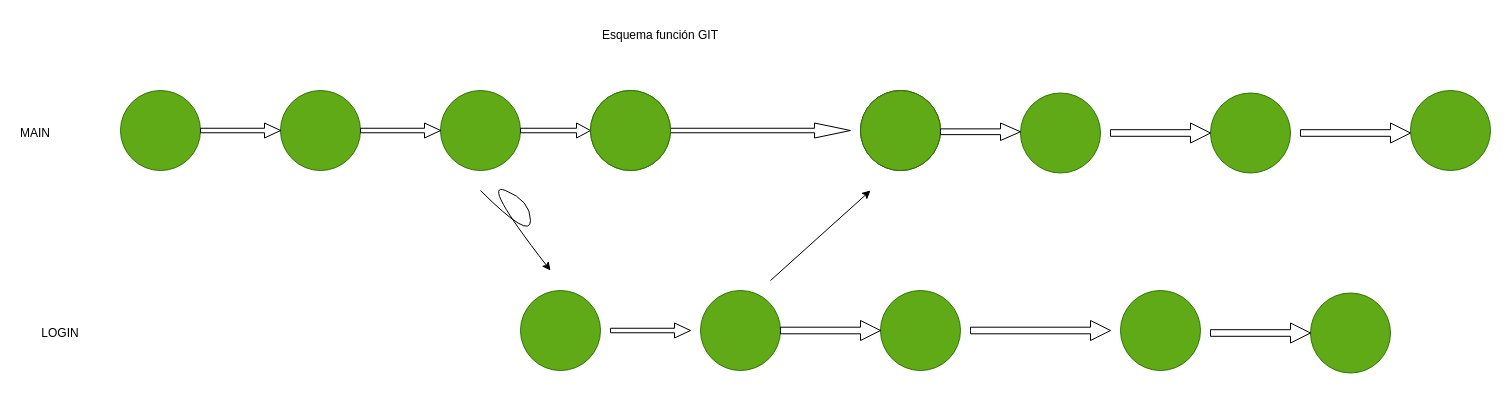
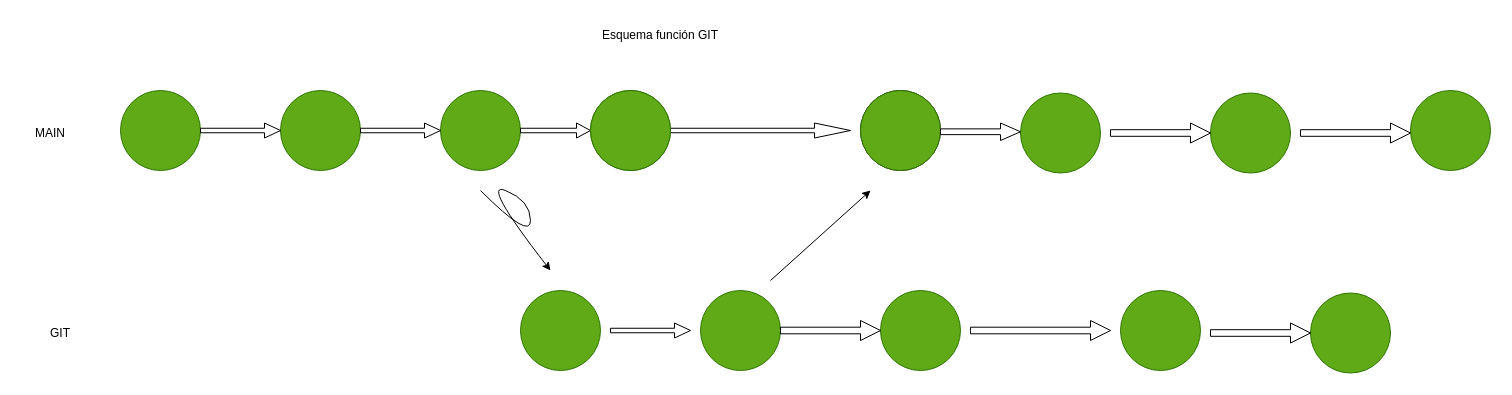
(36, 133) -> (51, 133)
(61, 334) -> (61, 334)
